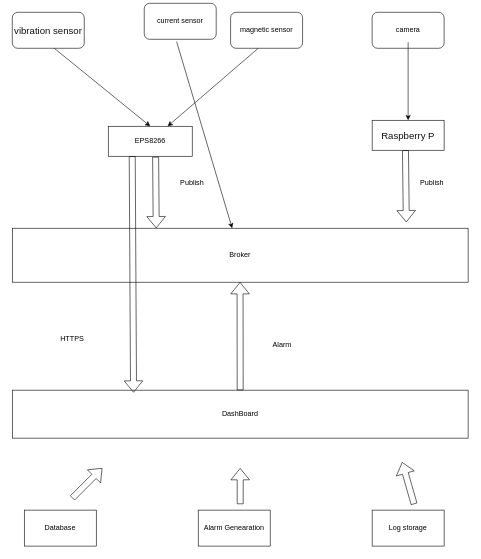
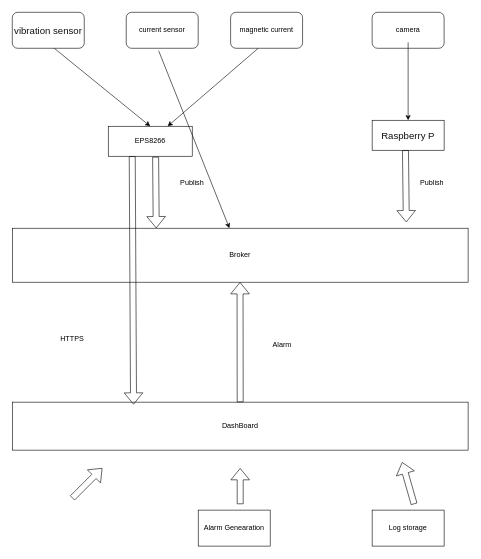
(180, 21) -> (162, 30)
(267, 30) -> (267, 30)
(240, 414) -> (240, 426)
(60, 528) -> none
